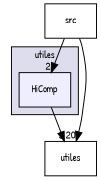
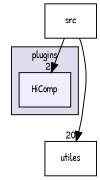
(45, 56) -> (45, 56)
(56, 120) -> none
